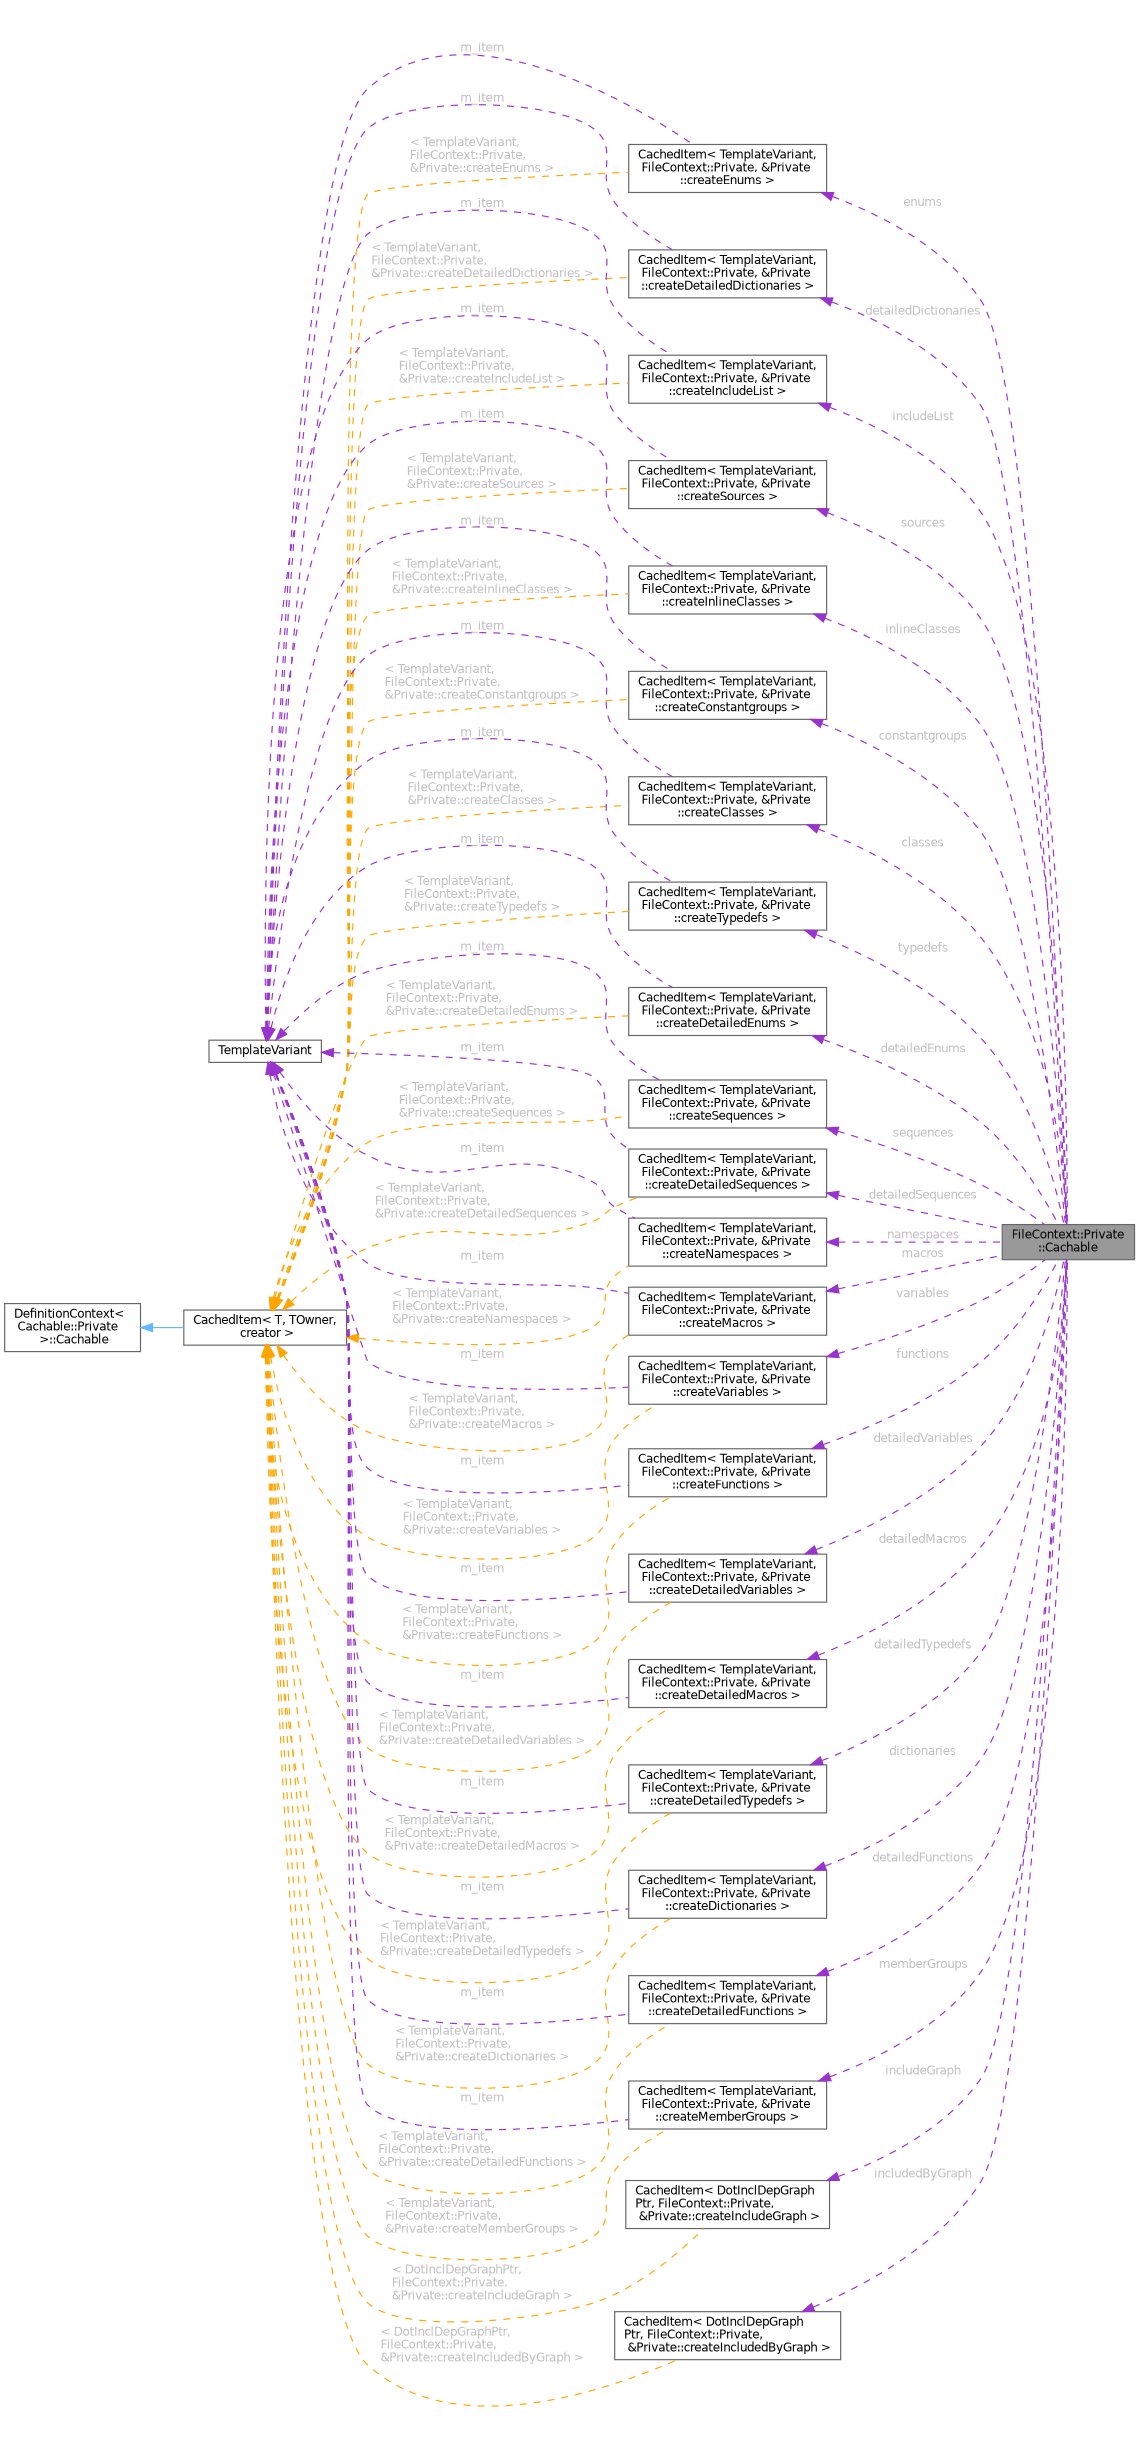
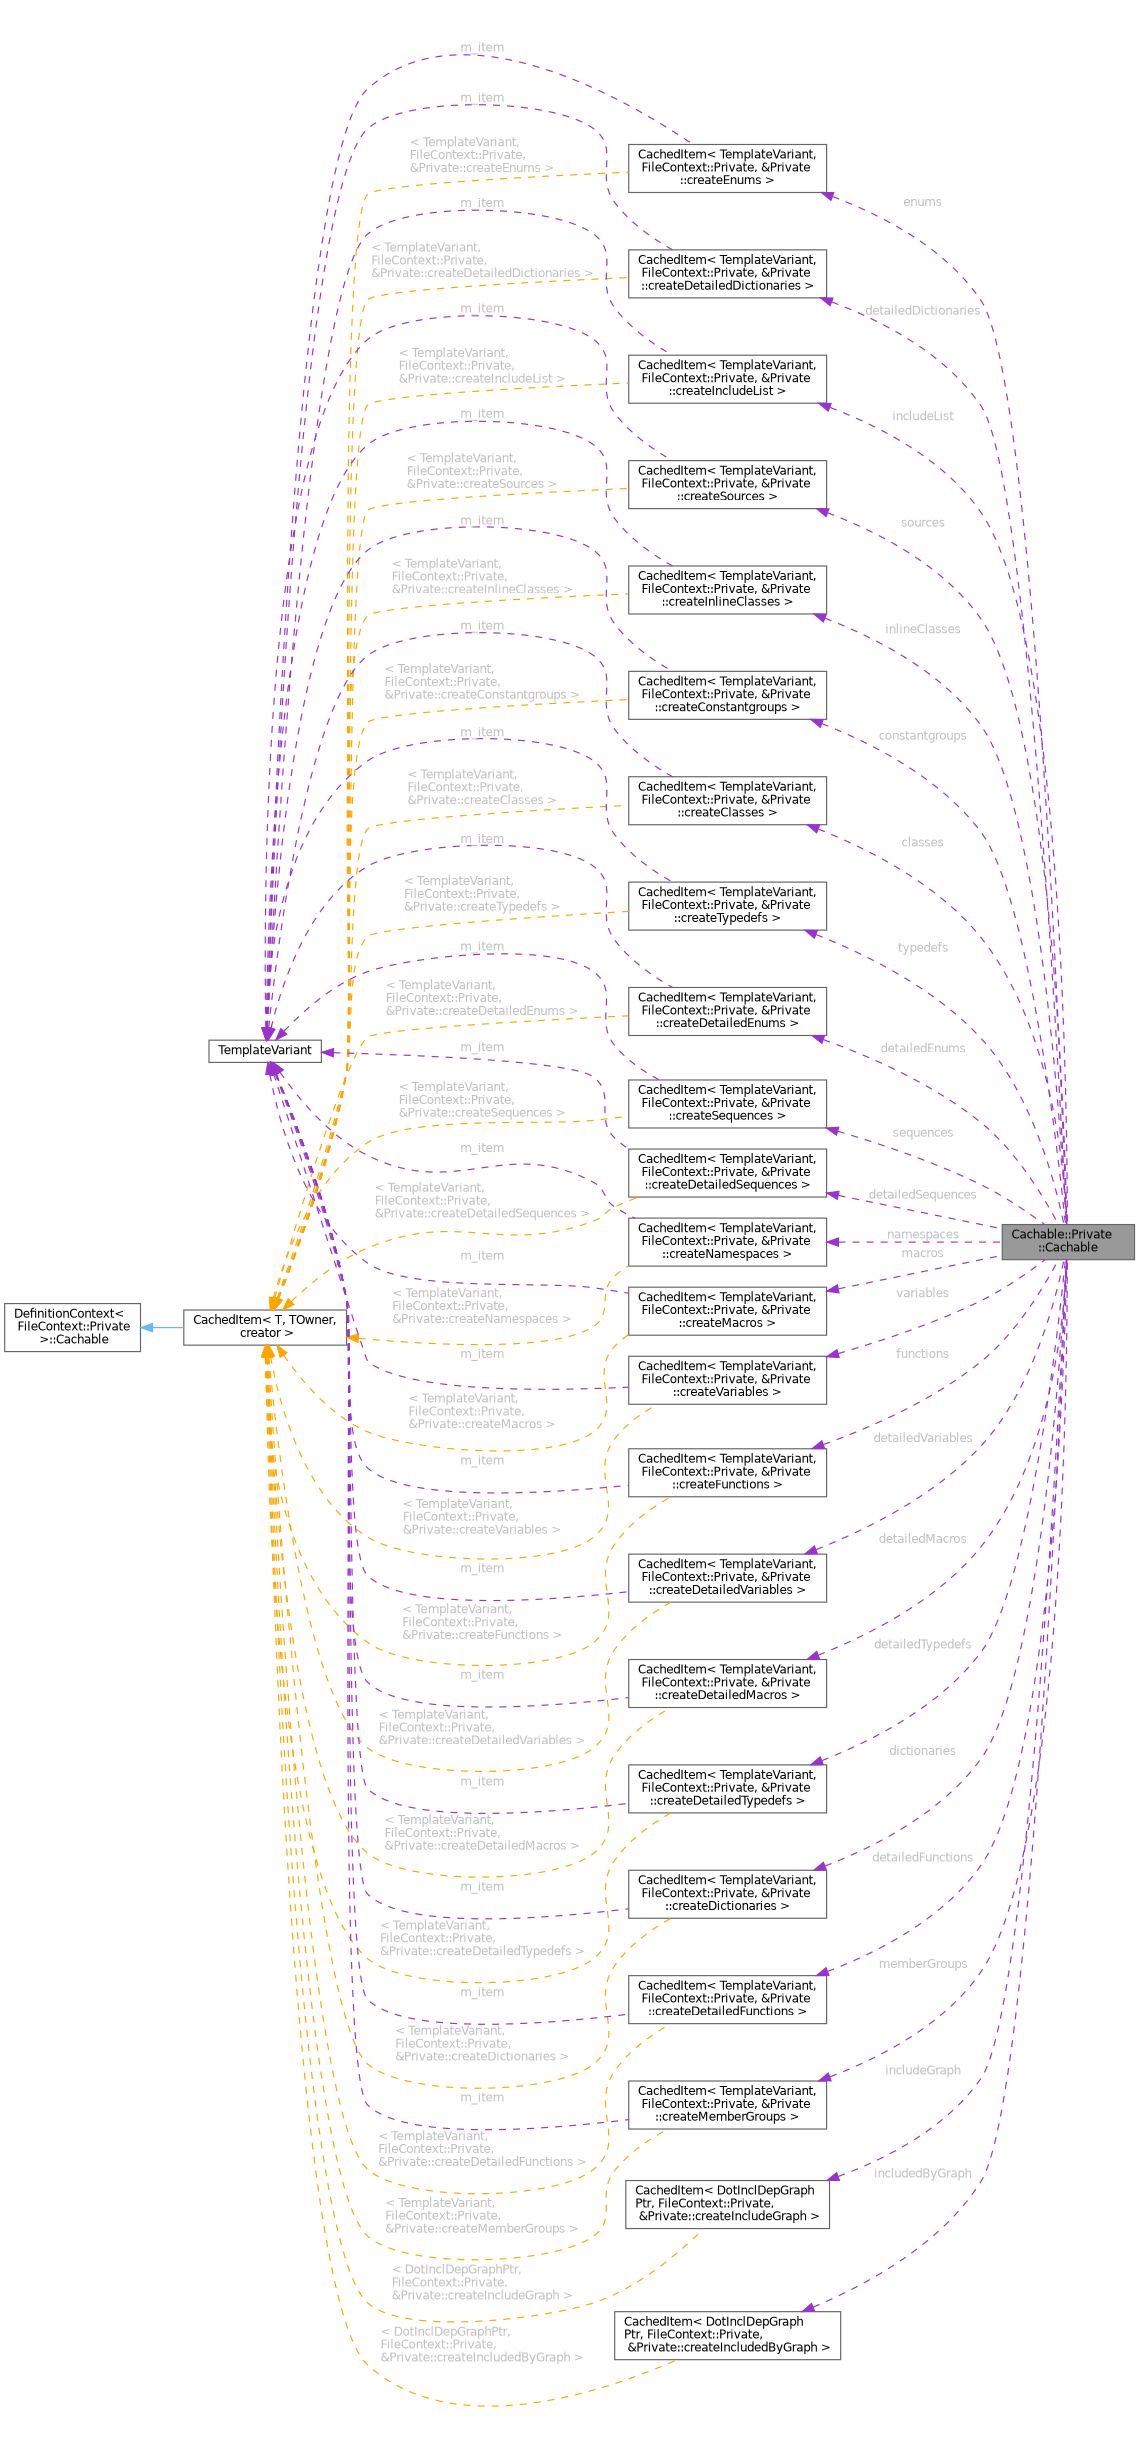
(1068, 1242) -> (1068, 1242)
(73, 1328) -> (73, 1328)
